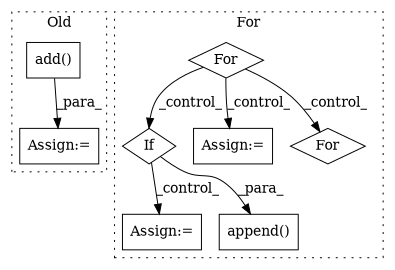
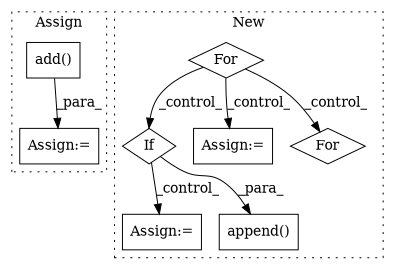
(59, 23) -> (59, 23)
(249, 23) -> (249, 23)
